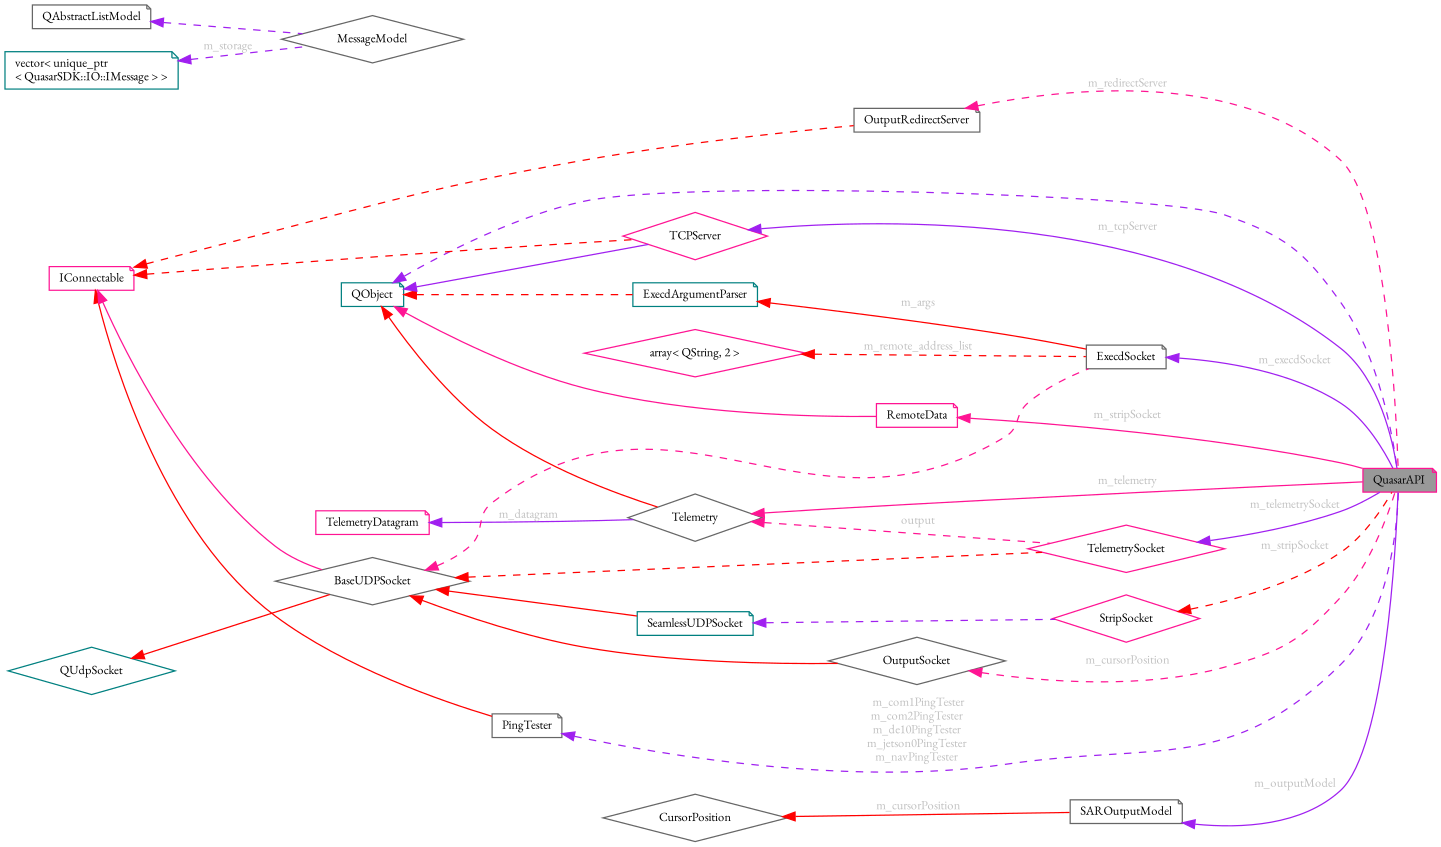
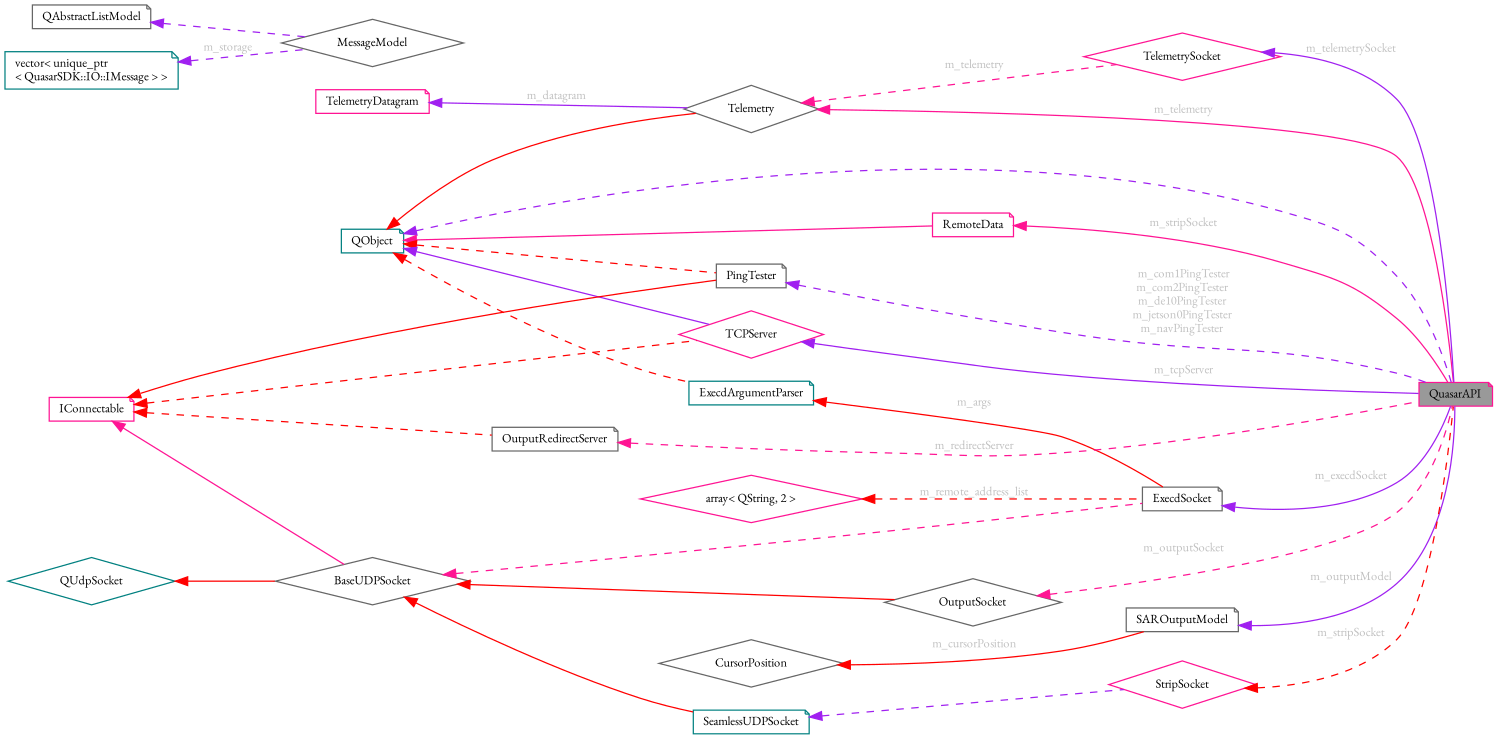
none -> (566, 259)
(917, 521) -> (973, 65)
(755, 565) -> none
(1126, 660) -> (1182, 548)
